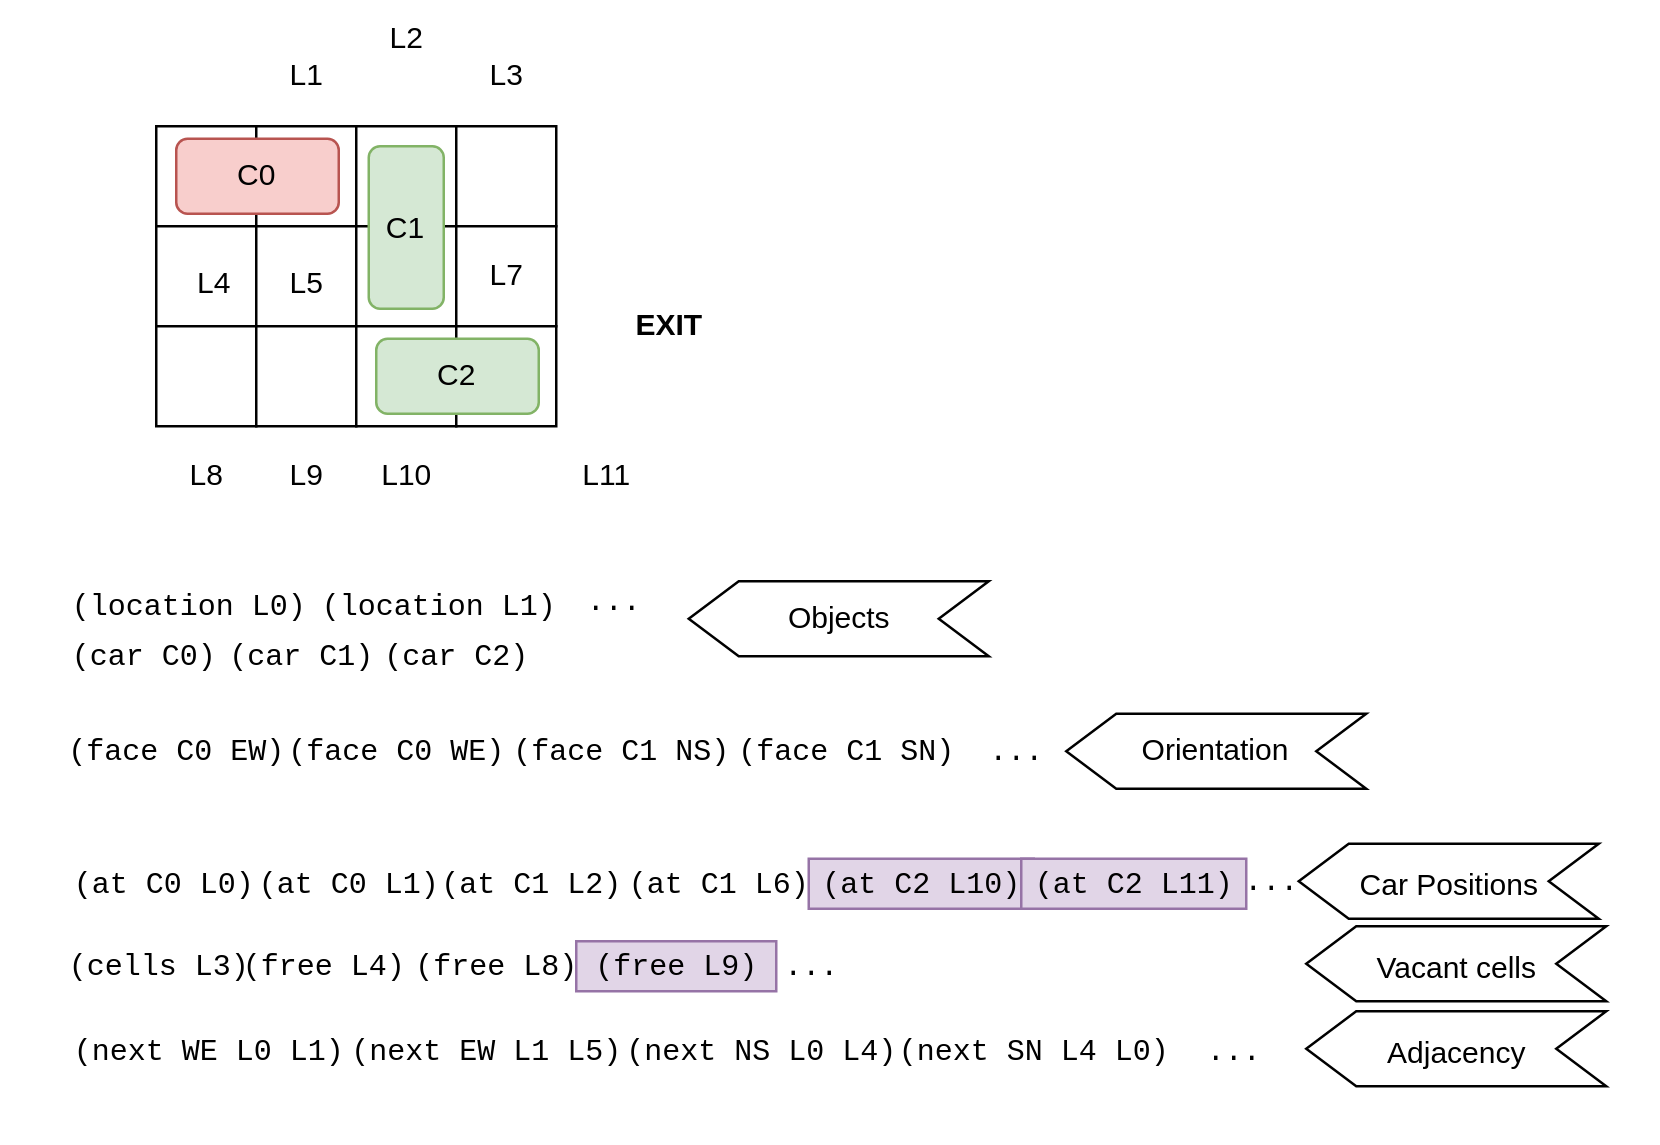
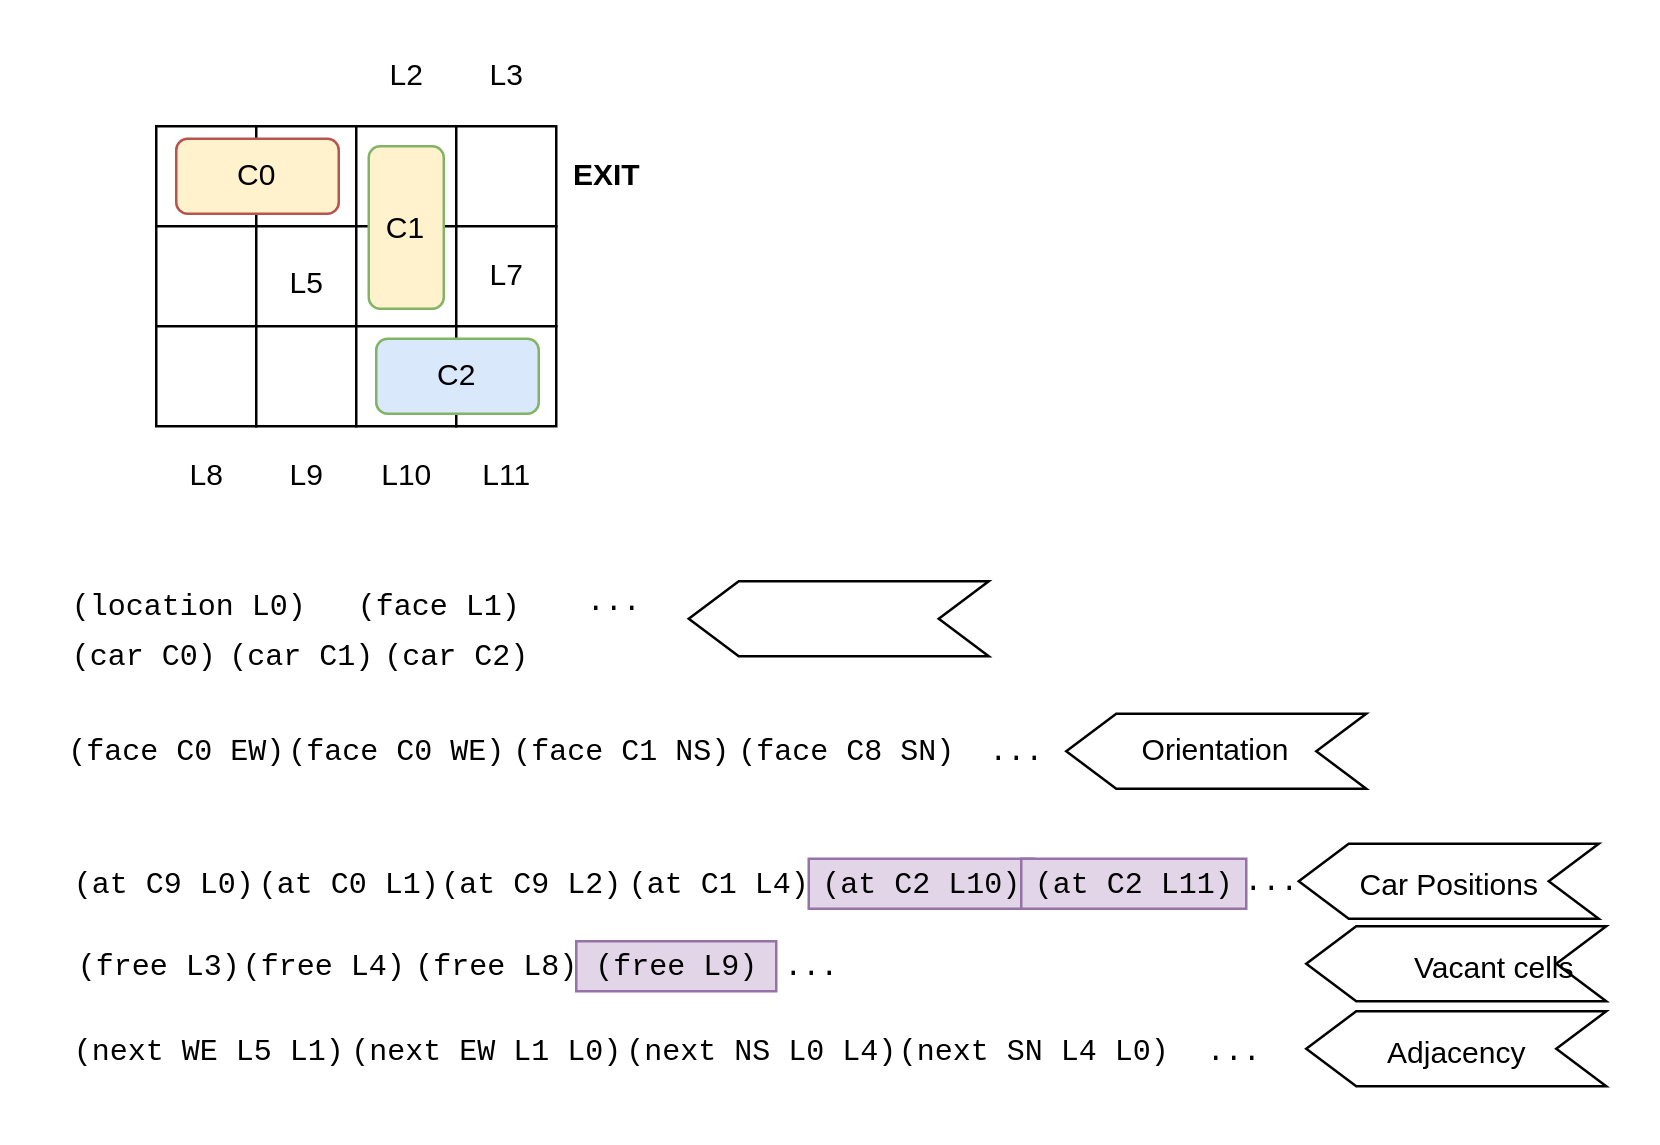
(406, 39) -> (406, 76)
(306, 76) -> none
(258, 176) -> (258, 176)
(406, 228) -> (406, 228)
(214, 284) -> none
(669, 326) -> (606, 176)
(458, 376) -> (458, 376)
(606, 476) -> (506, 476)
(440, 606) -> (440, 606)
(839, 619) -> none
(848, 751) -> (848, 751)
(165, 884) -> (165, 884)
(533, 884) -> (533, 884)
(720, 884) -> (720, 884)
(160, 966) -> (160, 966)
(1456, 969) -> (1494, 969)
(210, 1051) -> (210, 1051)
(488, 1051) -> (488, 1051)
